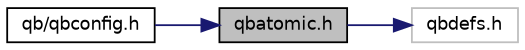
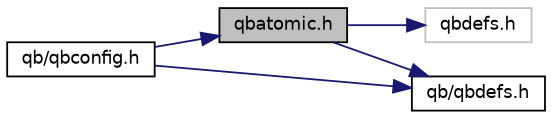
none -> (478, 94)
